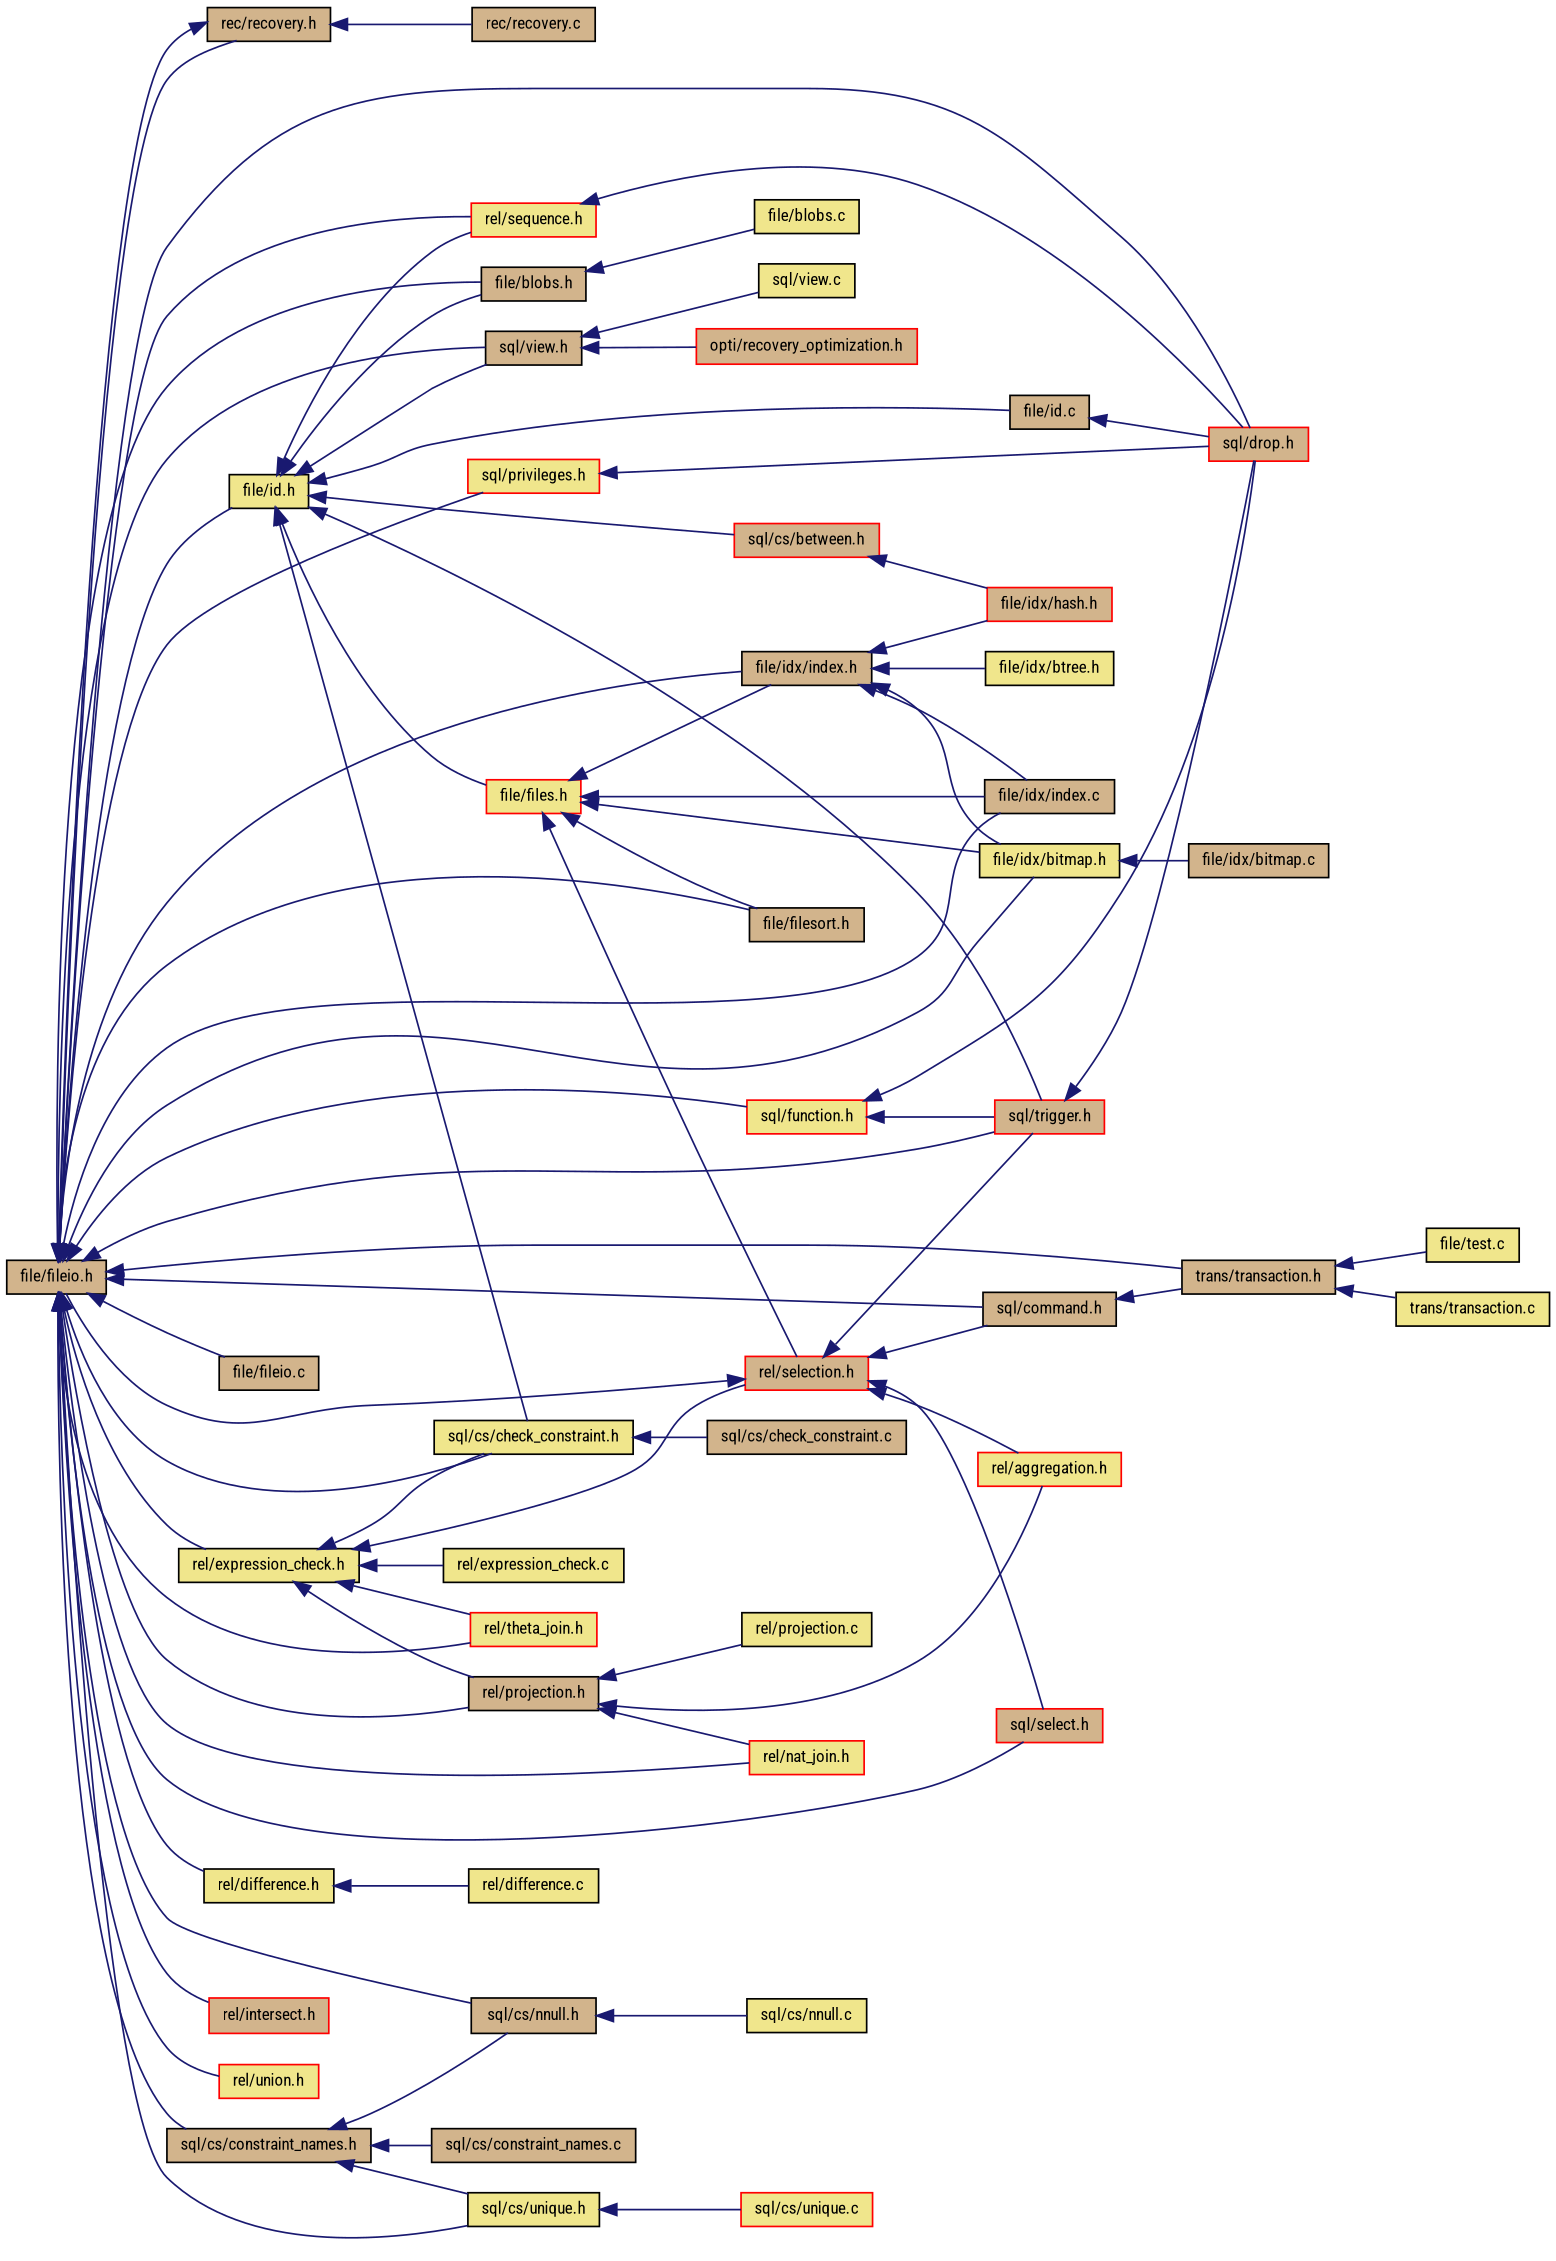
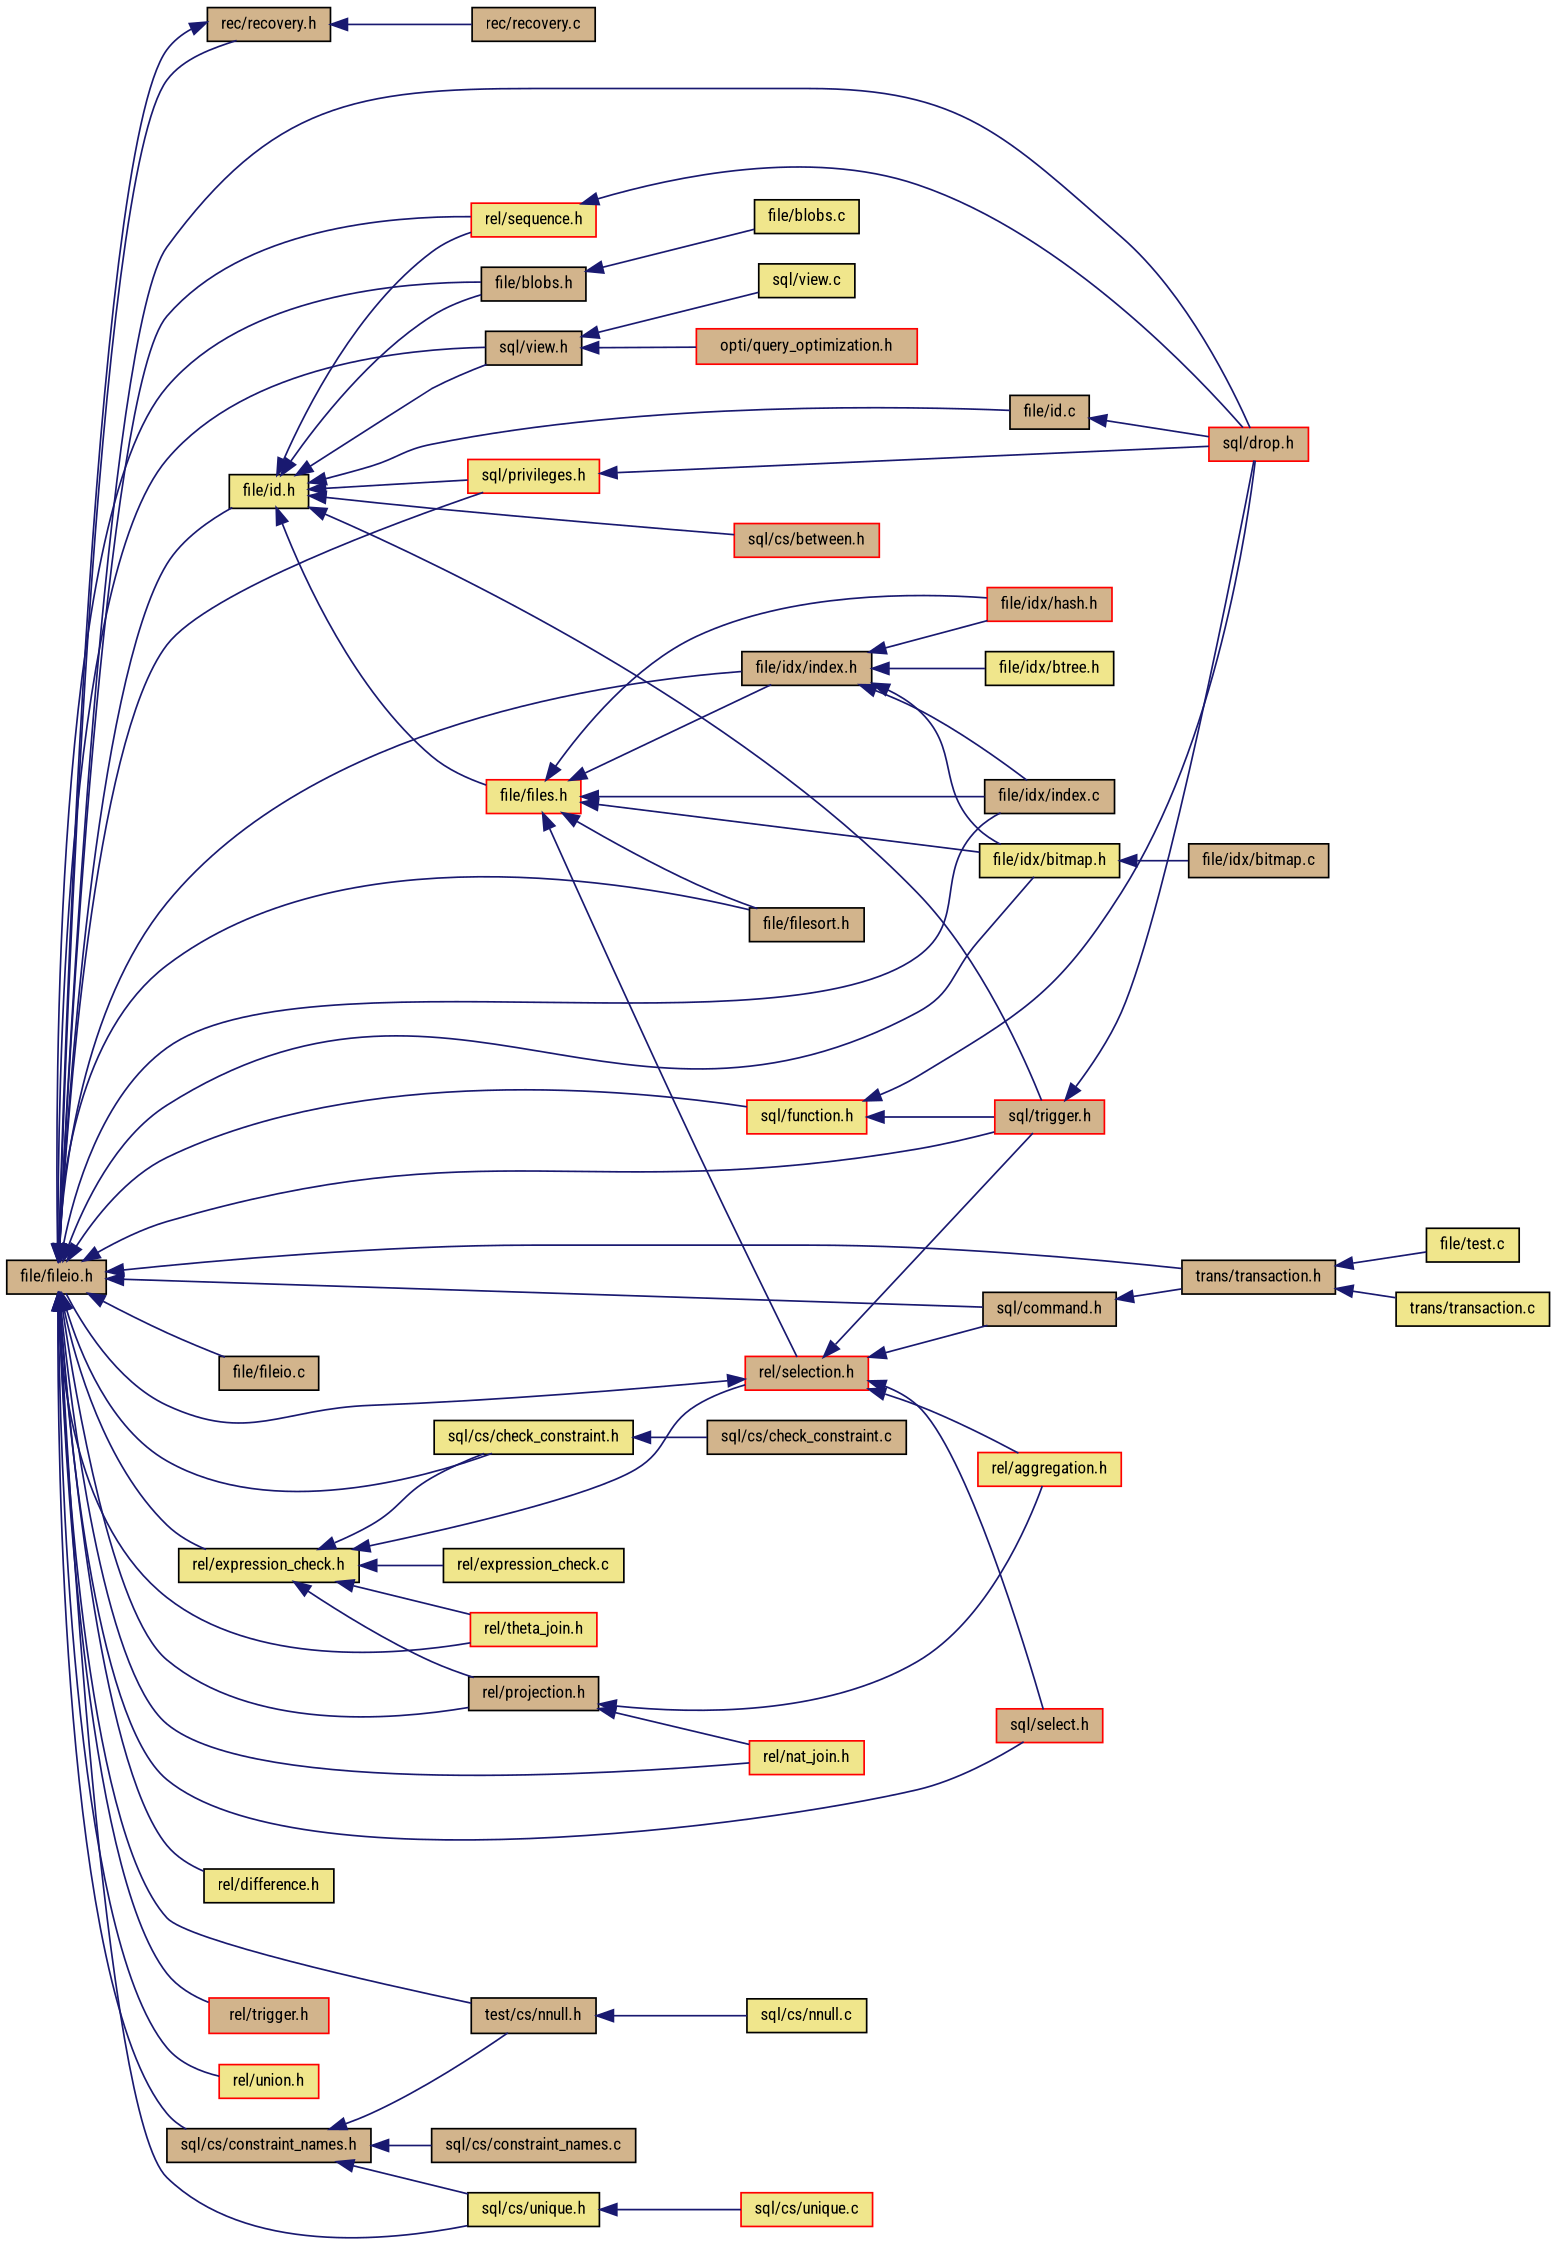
(807, 346) -> (807, 346)
(936, 575) -> (744, 619)
(404, 973) -> (397, 484)
(807, 1630) -> none
(534, 1886) -> none
(269, 2016) -> (269, 2016)
(534, 2016) -> (534, 2016)
